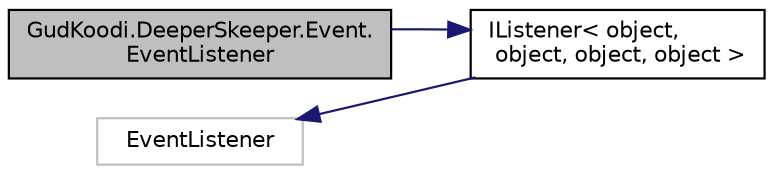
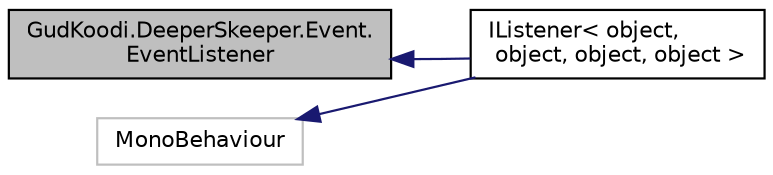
(420, 29) -> (442, 59)
(200, 141) -> (200, 141)
